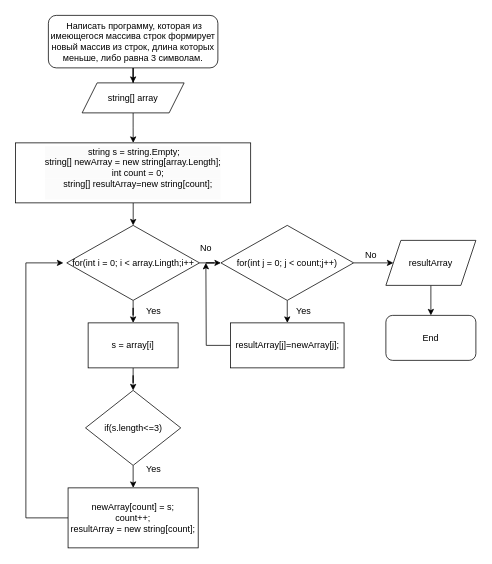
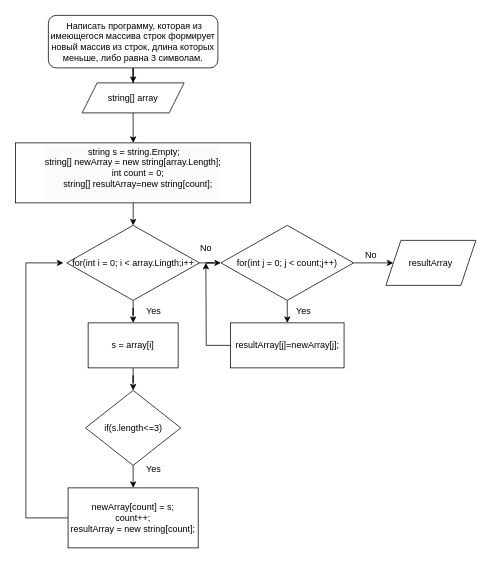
(431, 309) -> none
(431, 338) -> none
